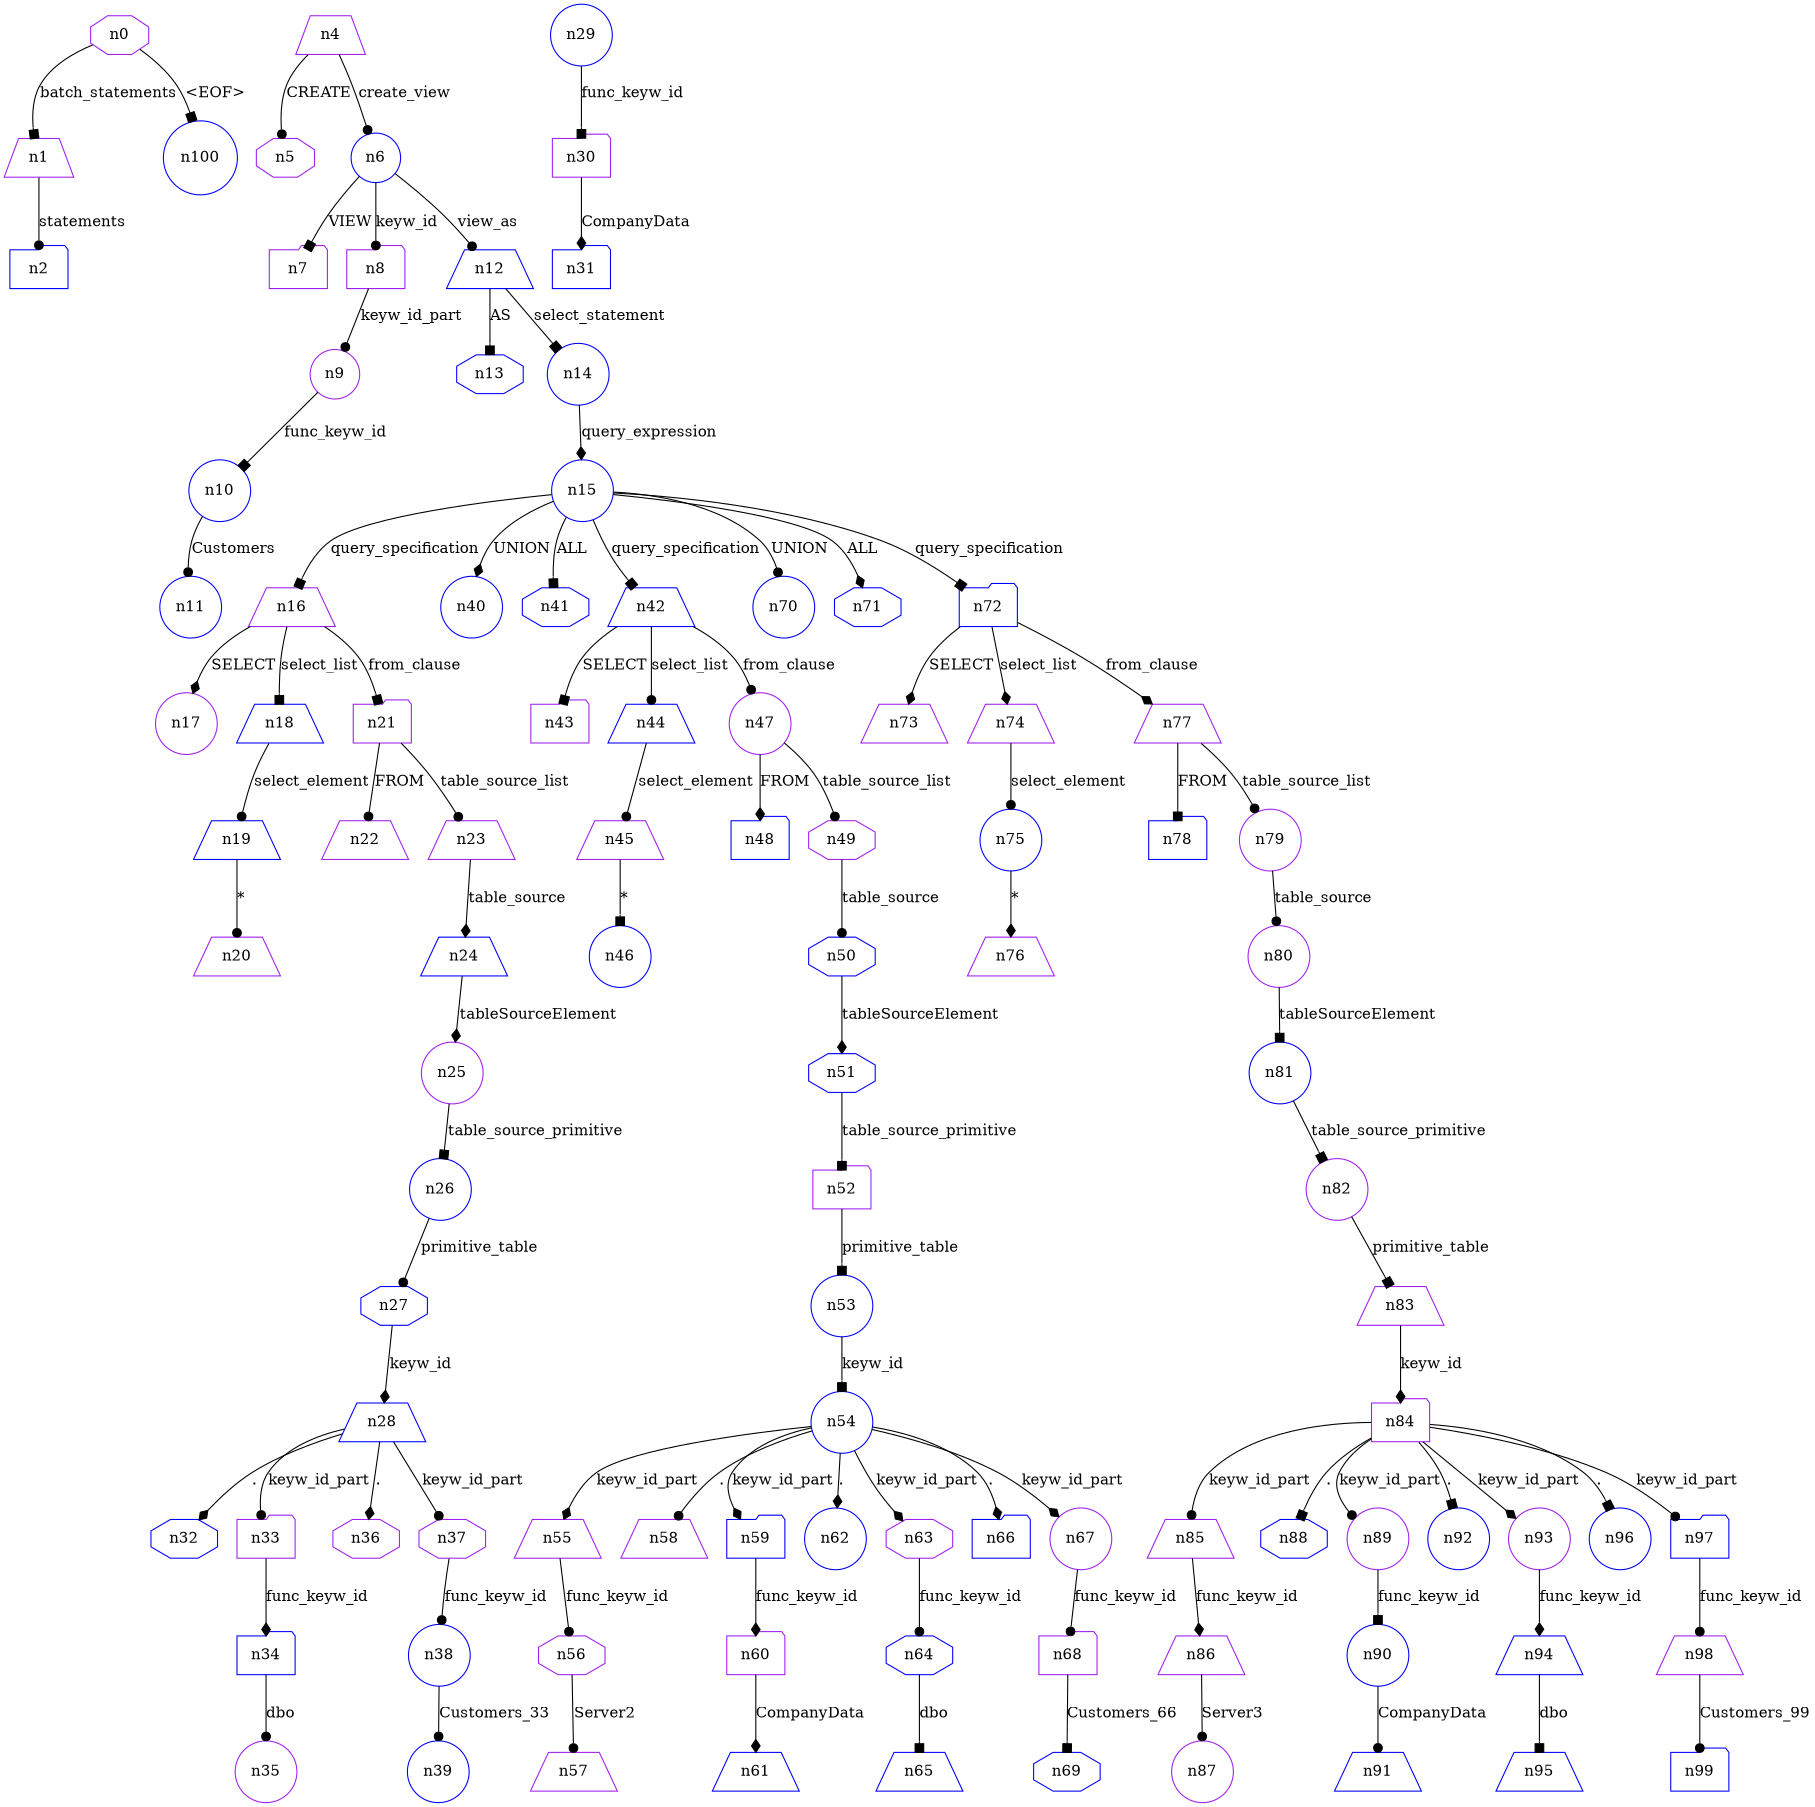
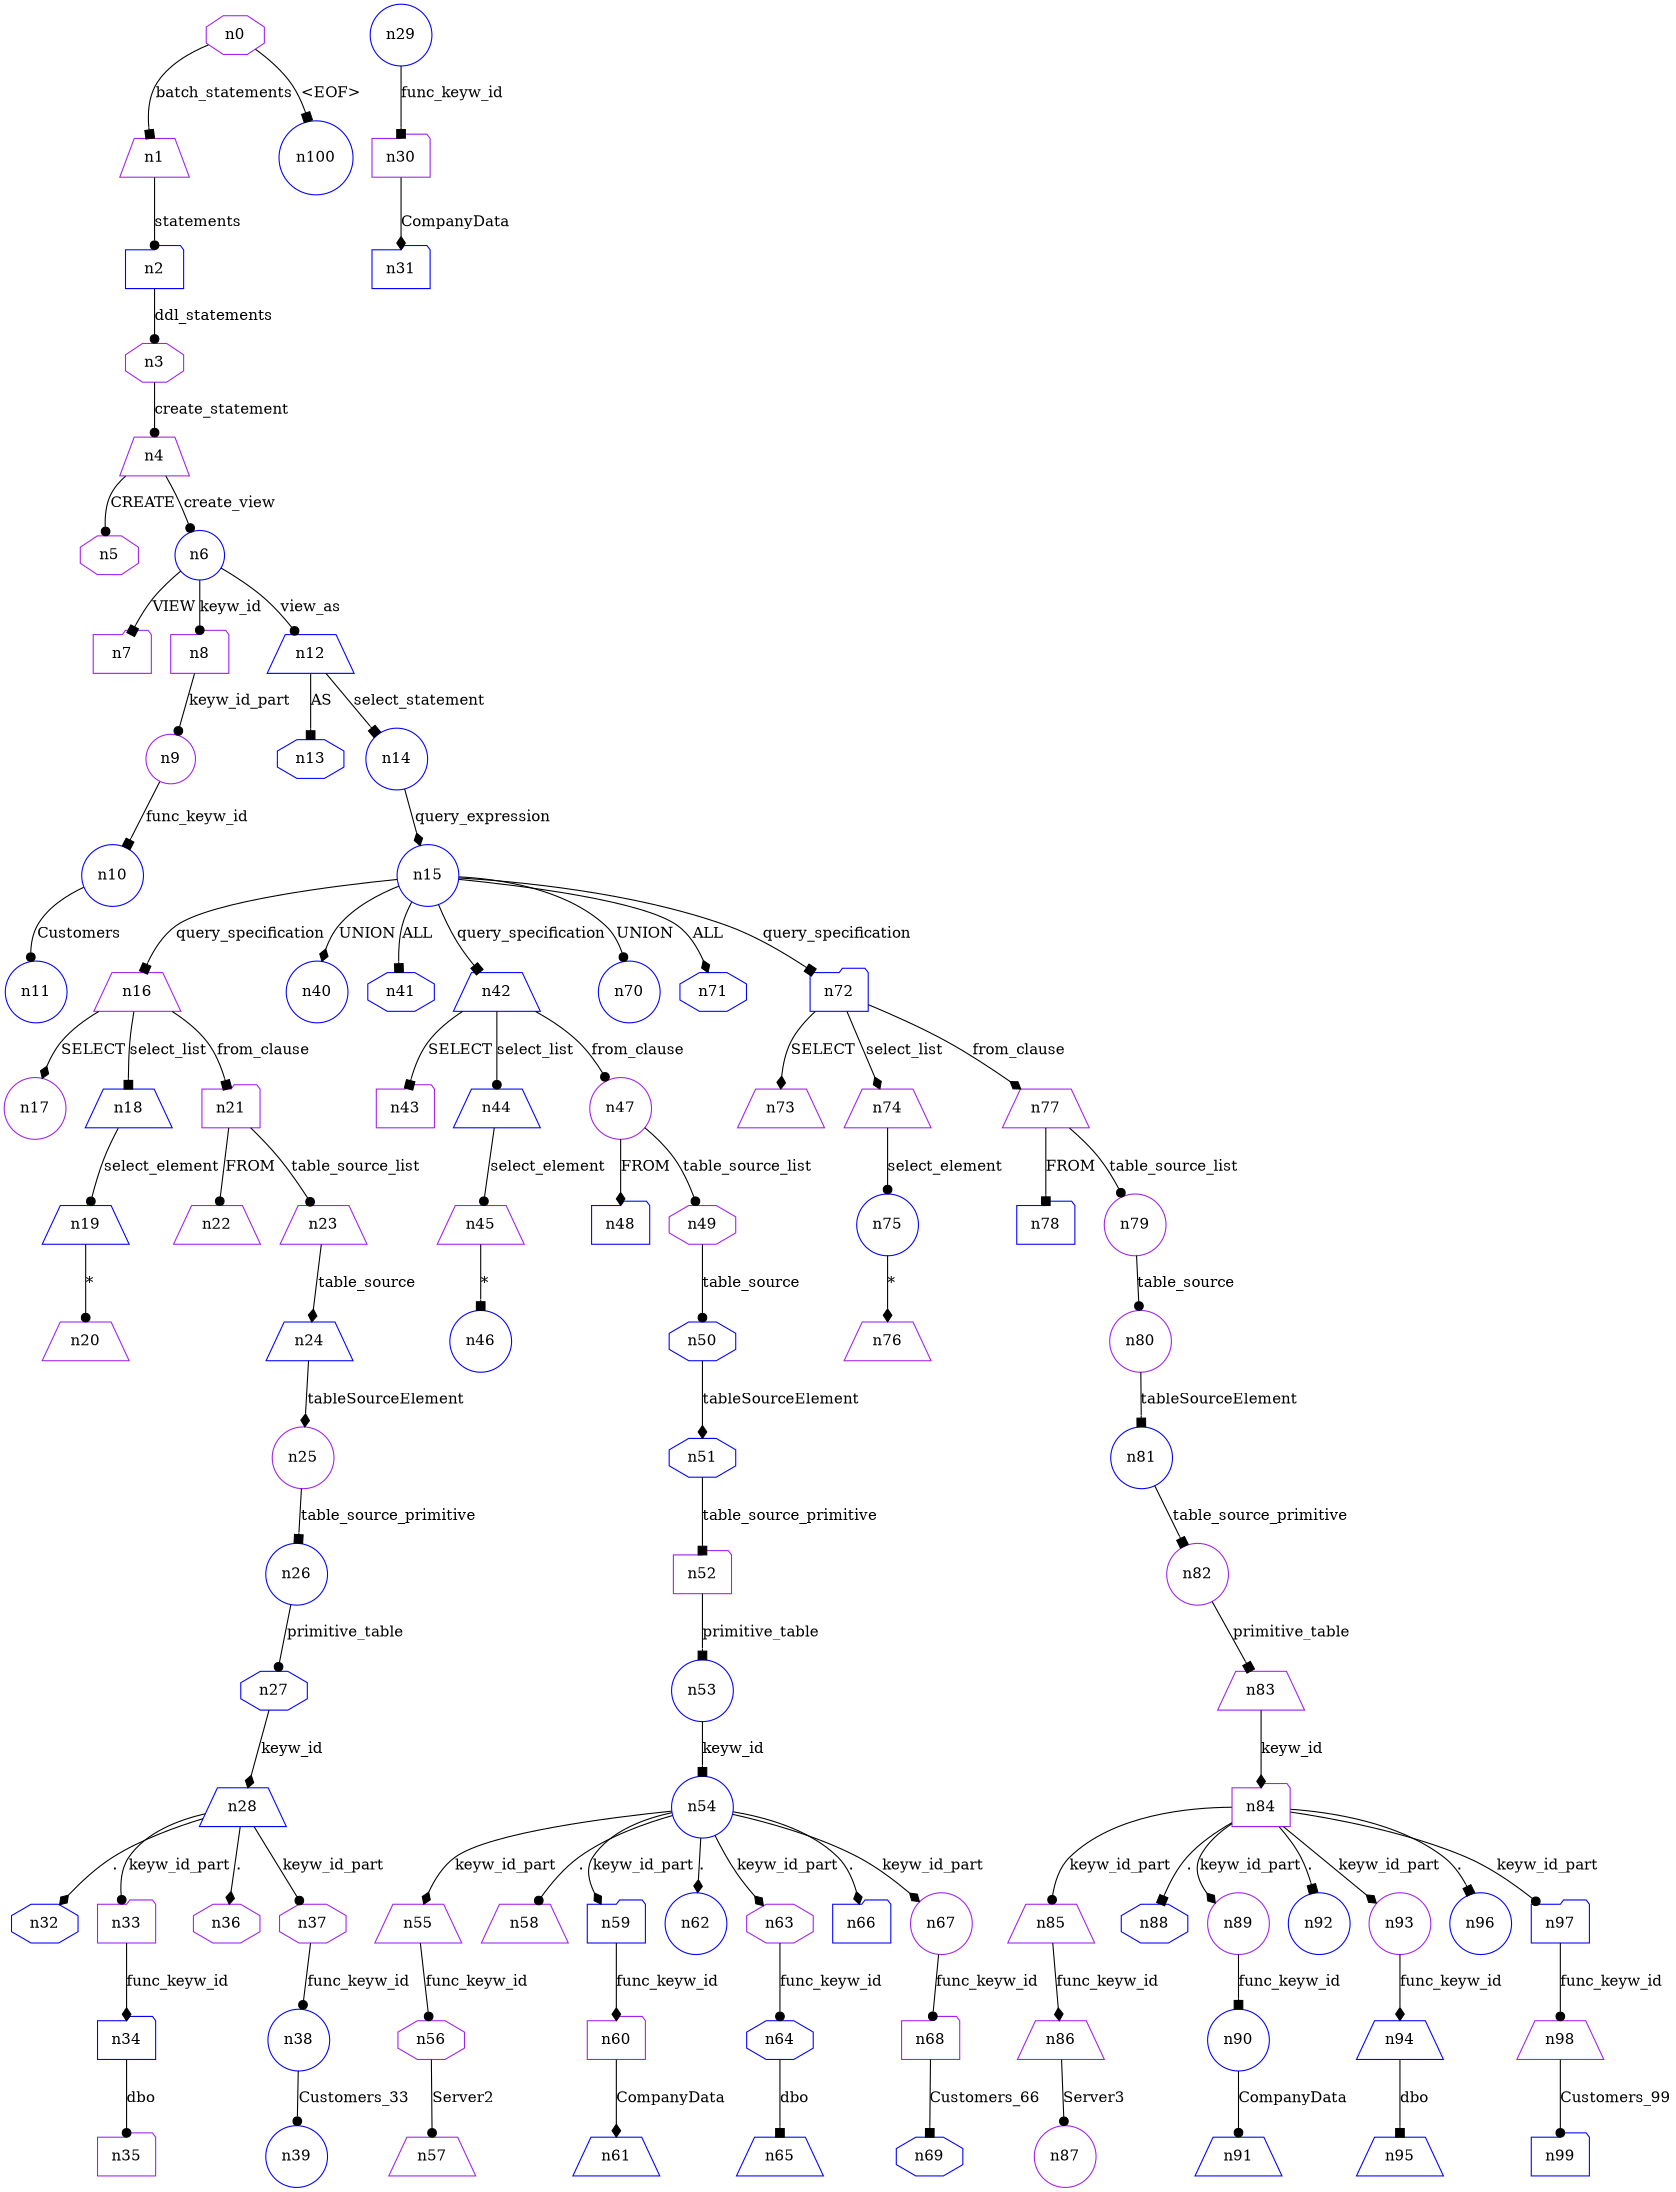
none -> (155, 363)
(1340, 1471) -> (1202, 1854)
(266, 1772) -> (127, 2157)
